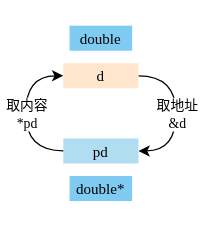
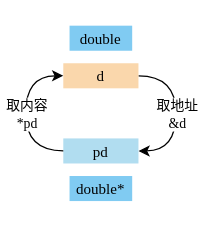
(101, 76) -> (101, 76)
